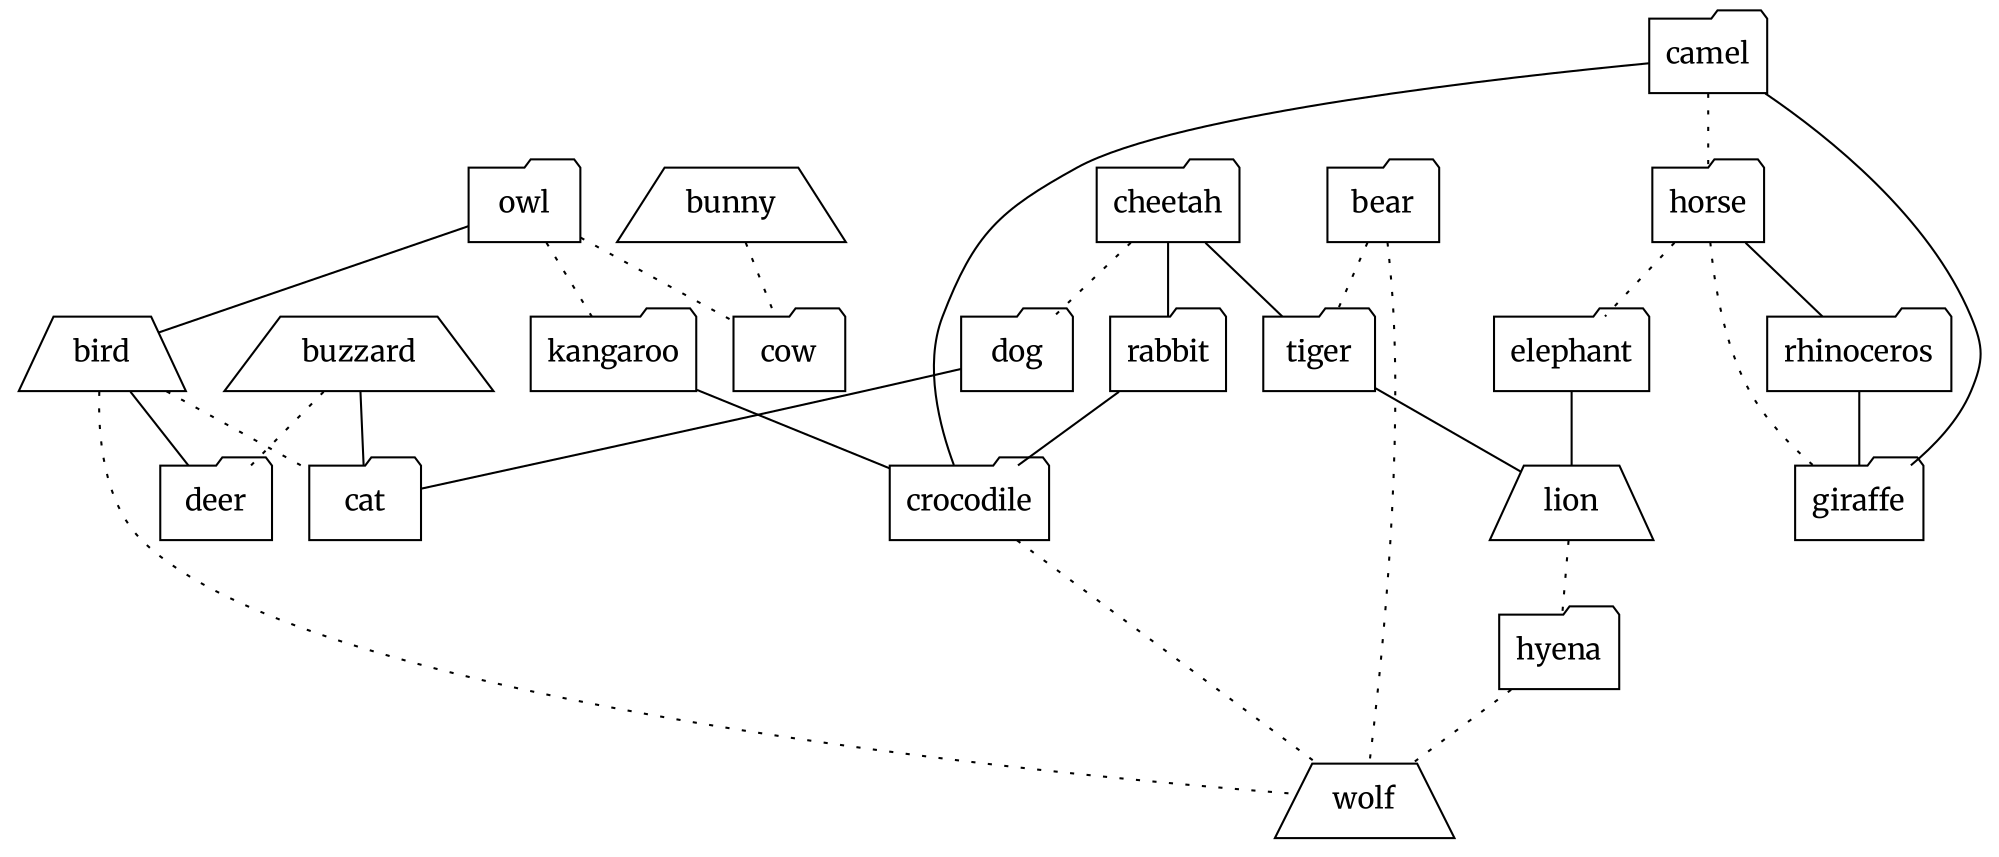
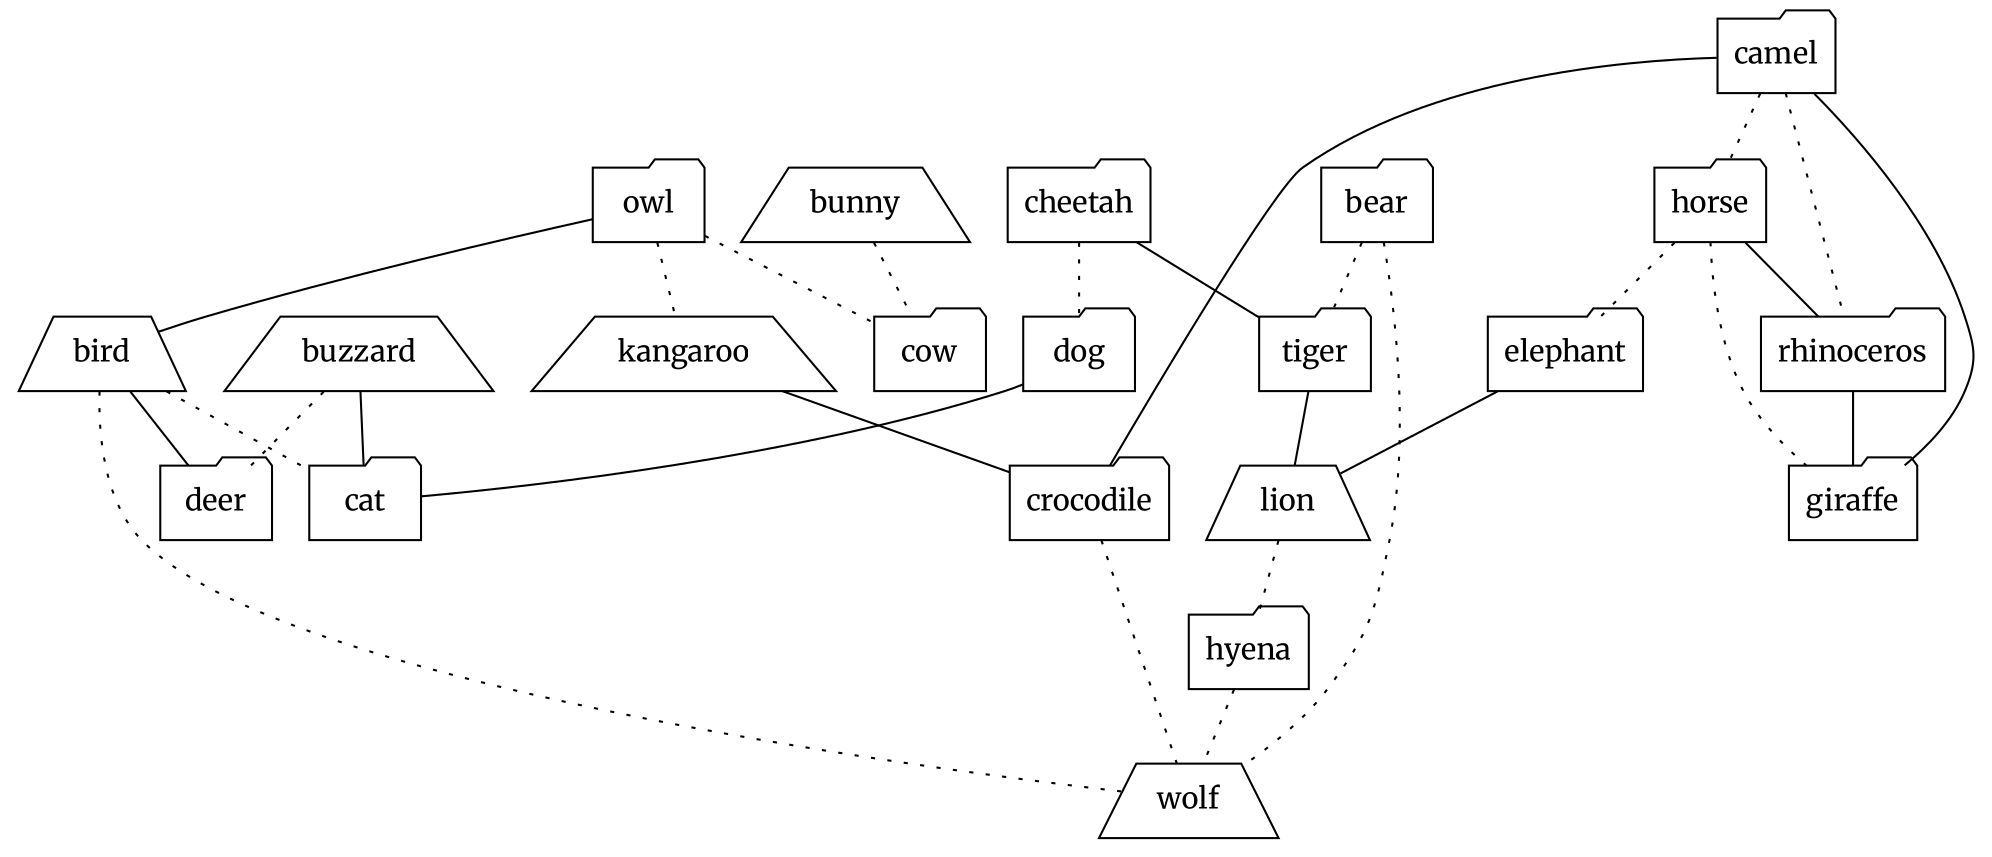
none -> (1815, 205)
(613, 354) -> (684, 354)
(1168, 354) -> none
